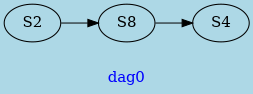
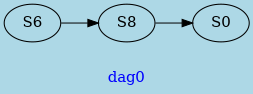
(32, 23) -> (32, 23)
(221, 23) -> (221, 23)
